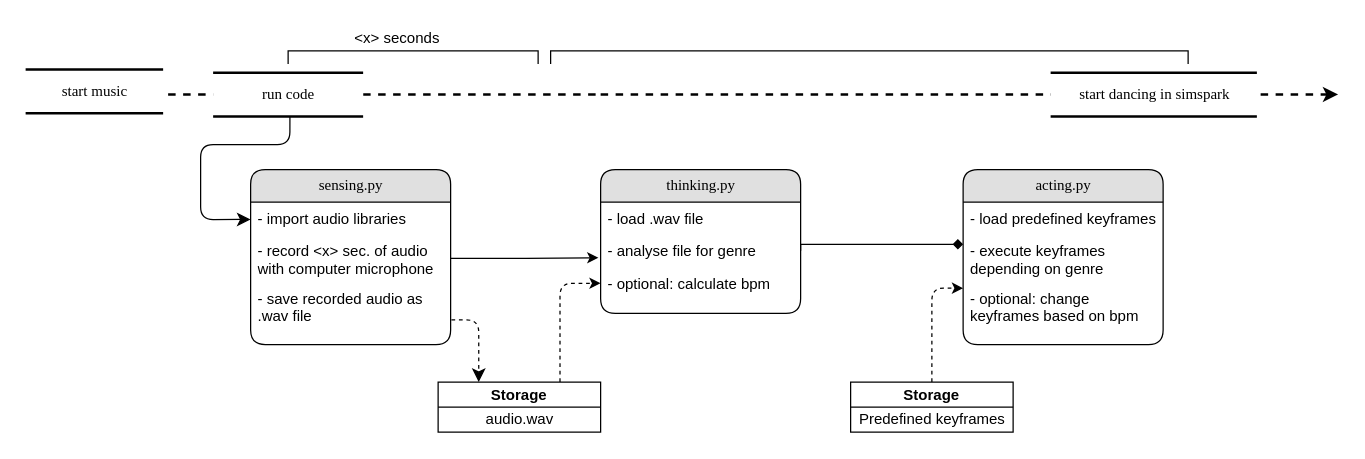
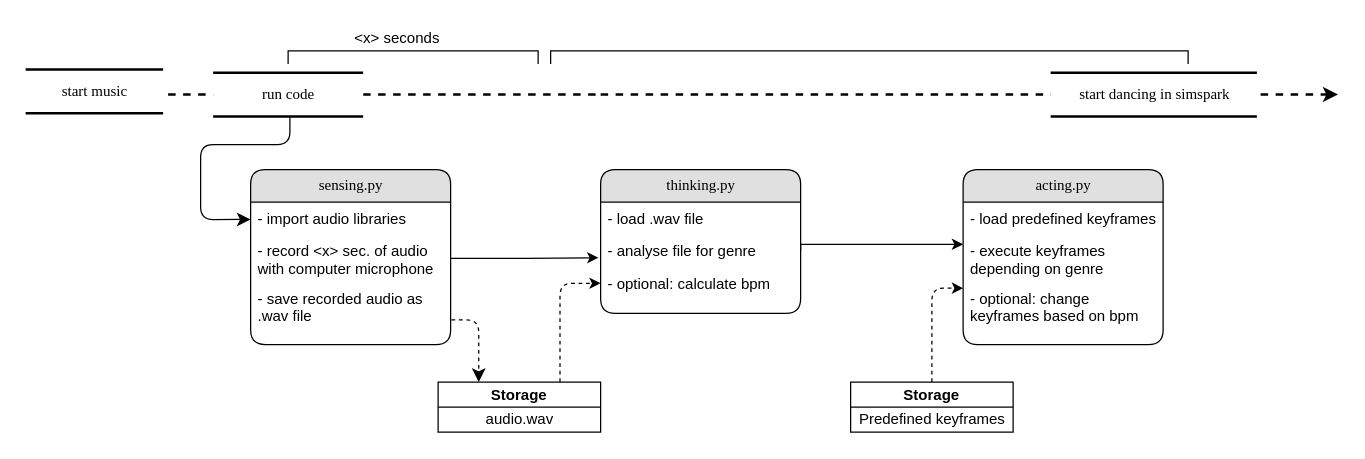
(952, 244) -> (953, 244)
